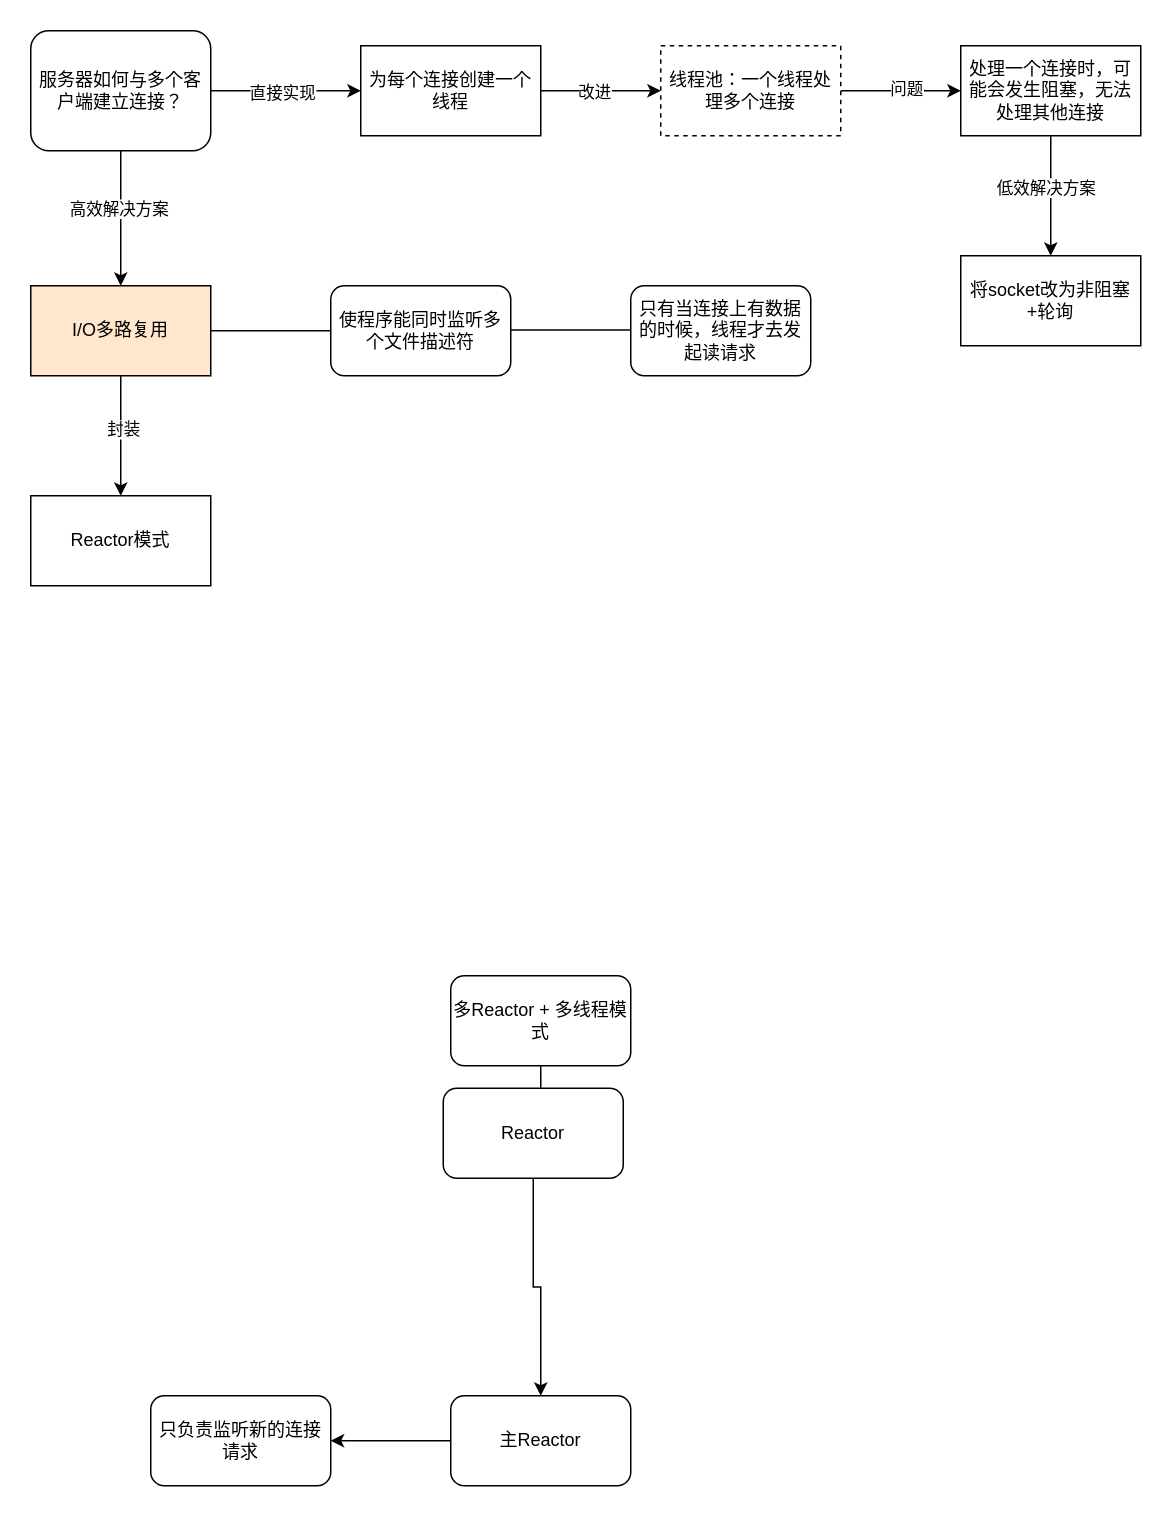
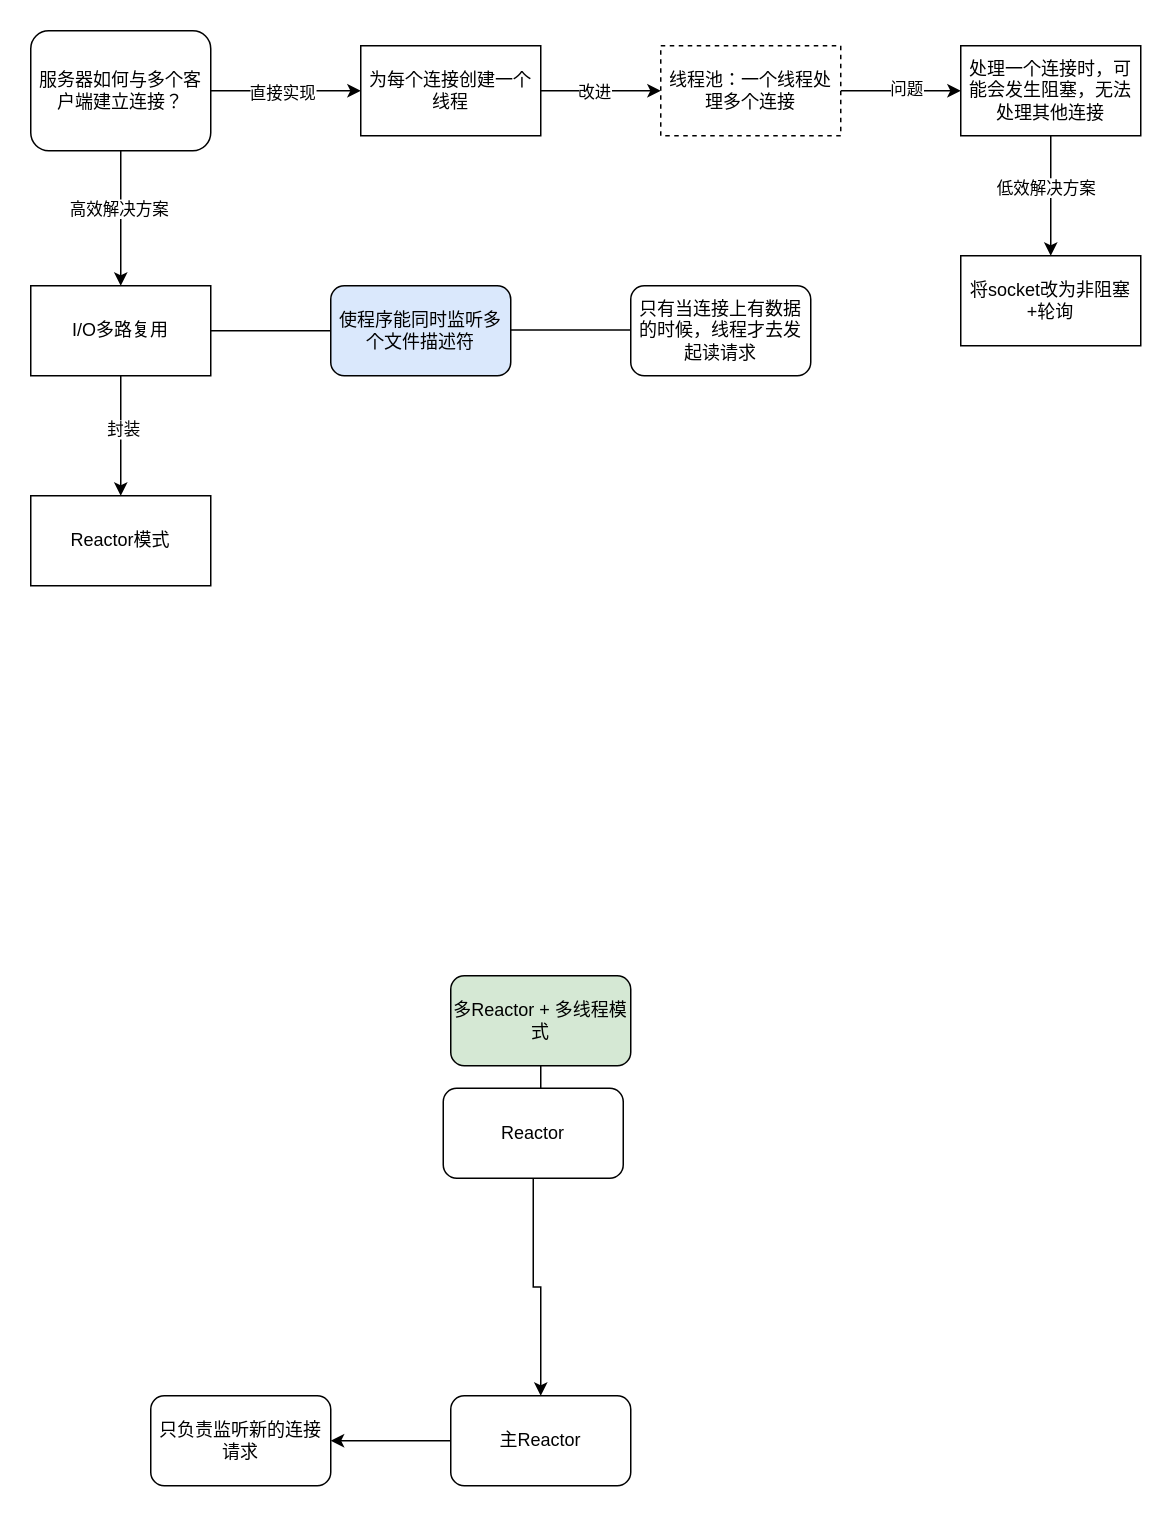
(121, 331) -> (121, 331)
(421, 331) -> (421, 331)
(541, 1021) -> (541, 1021)
